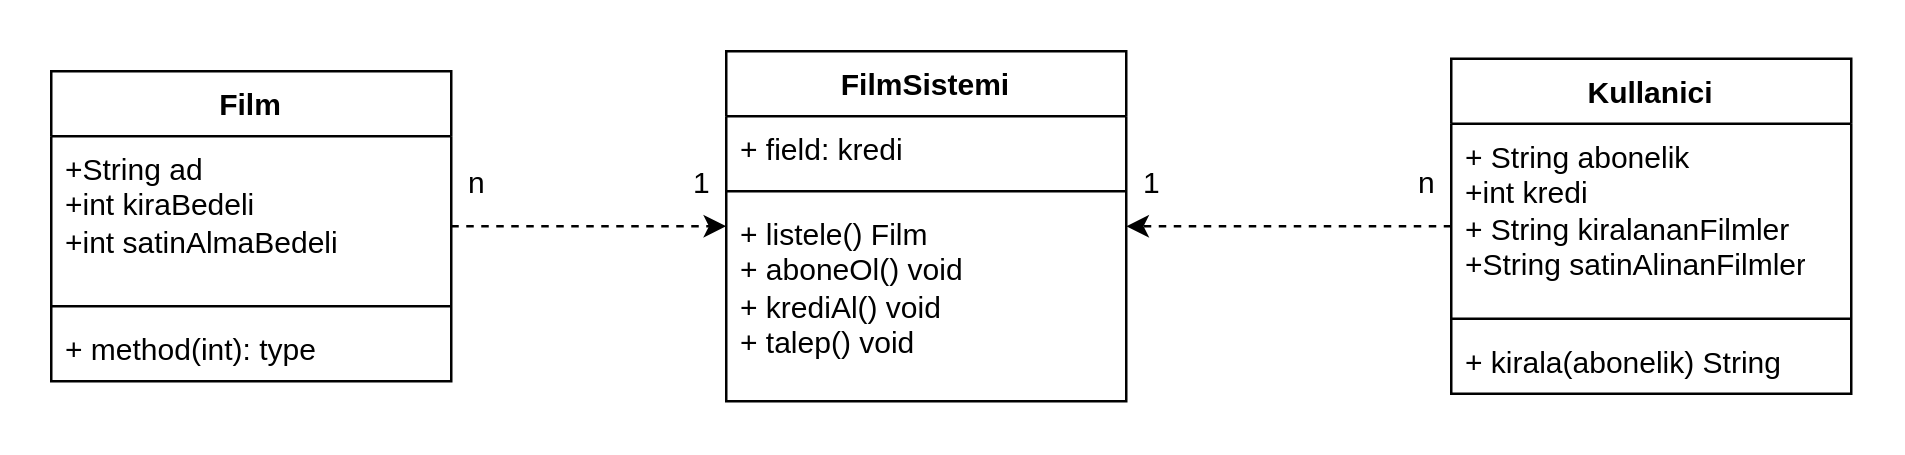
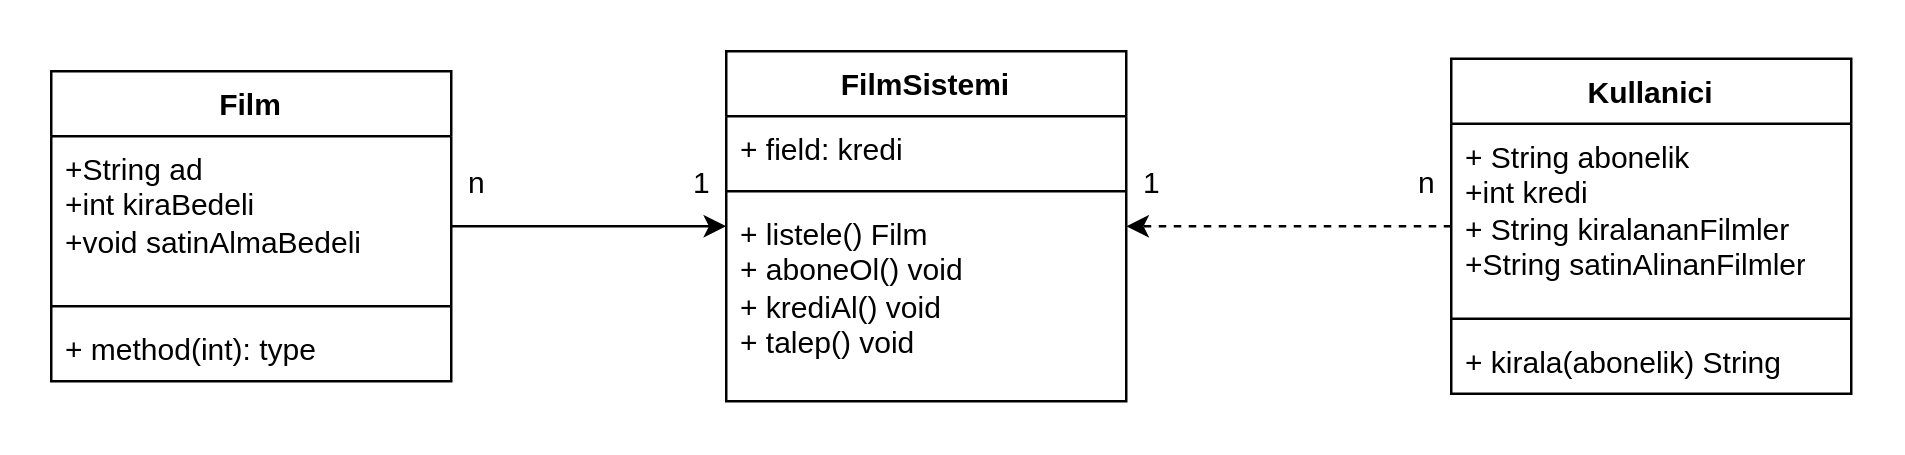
(211, 208) -> (219, 208)
(582, 226) -> (582, 226)
